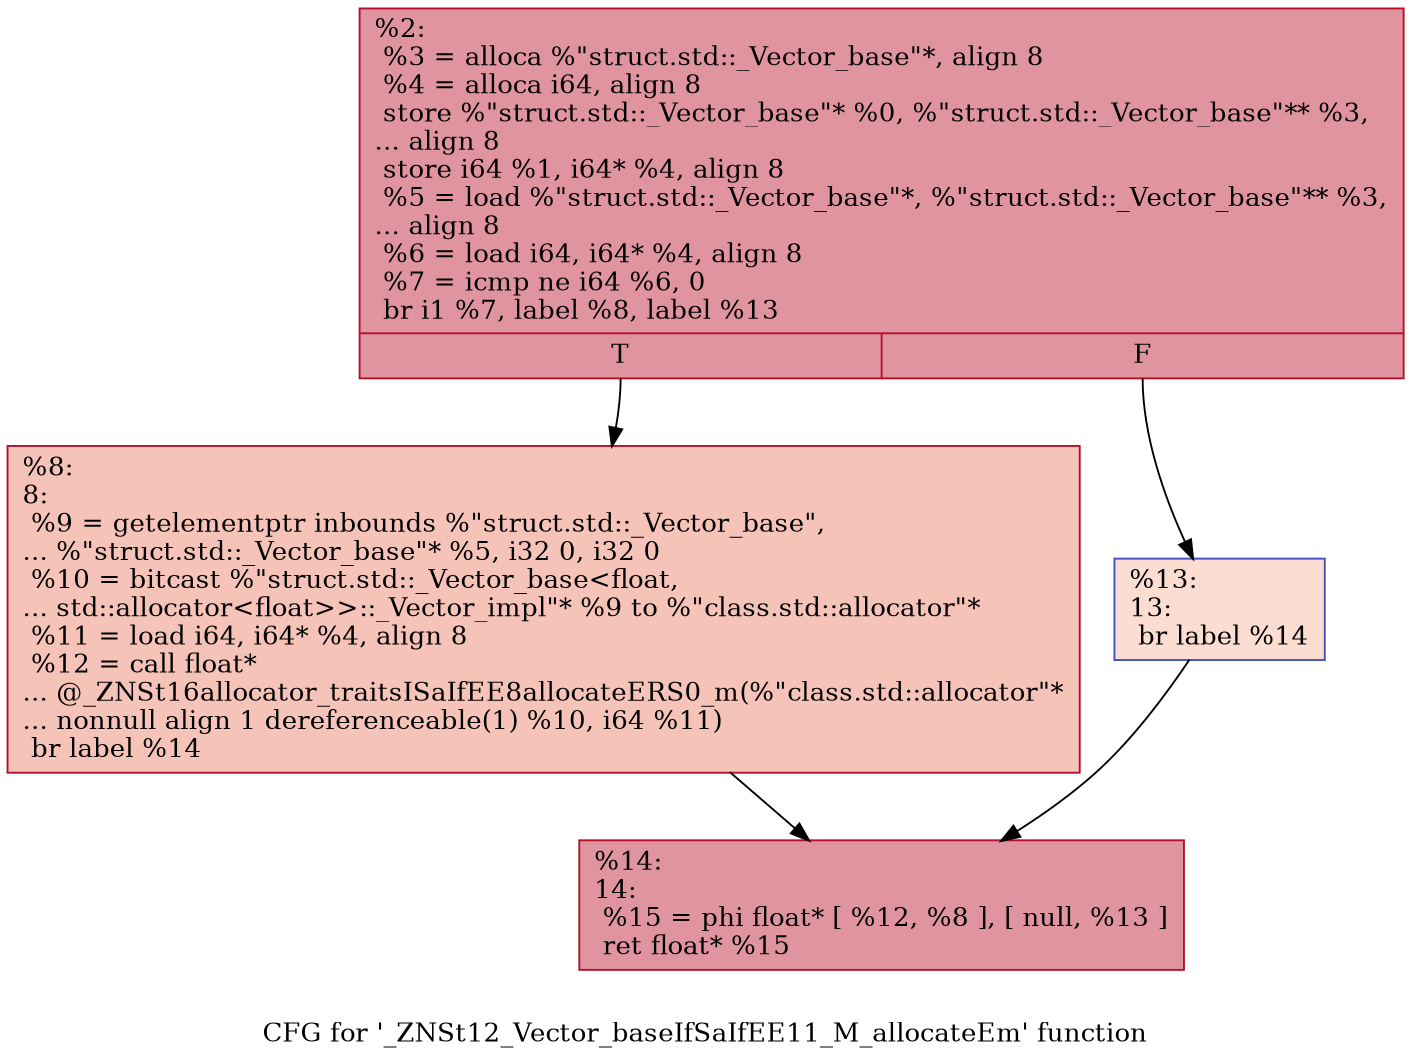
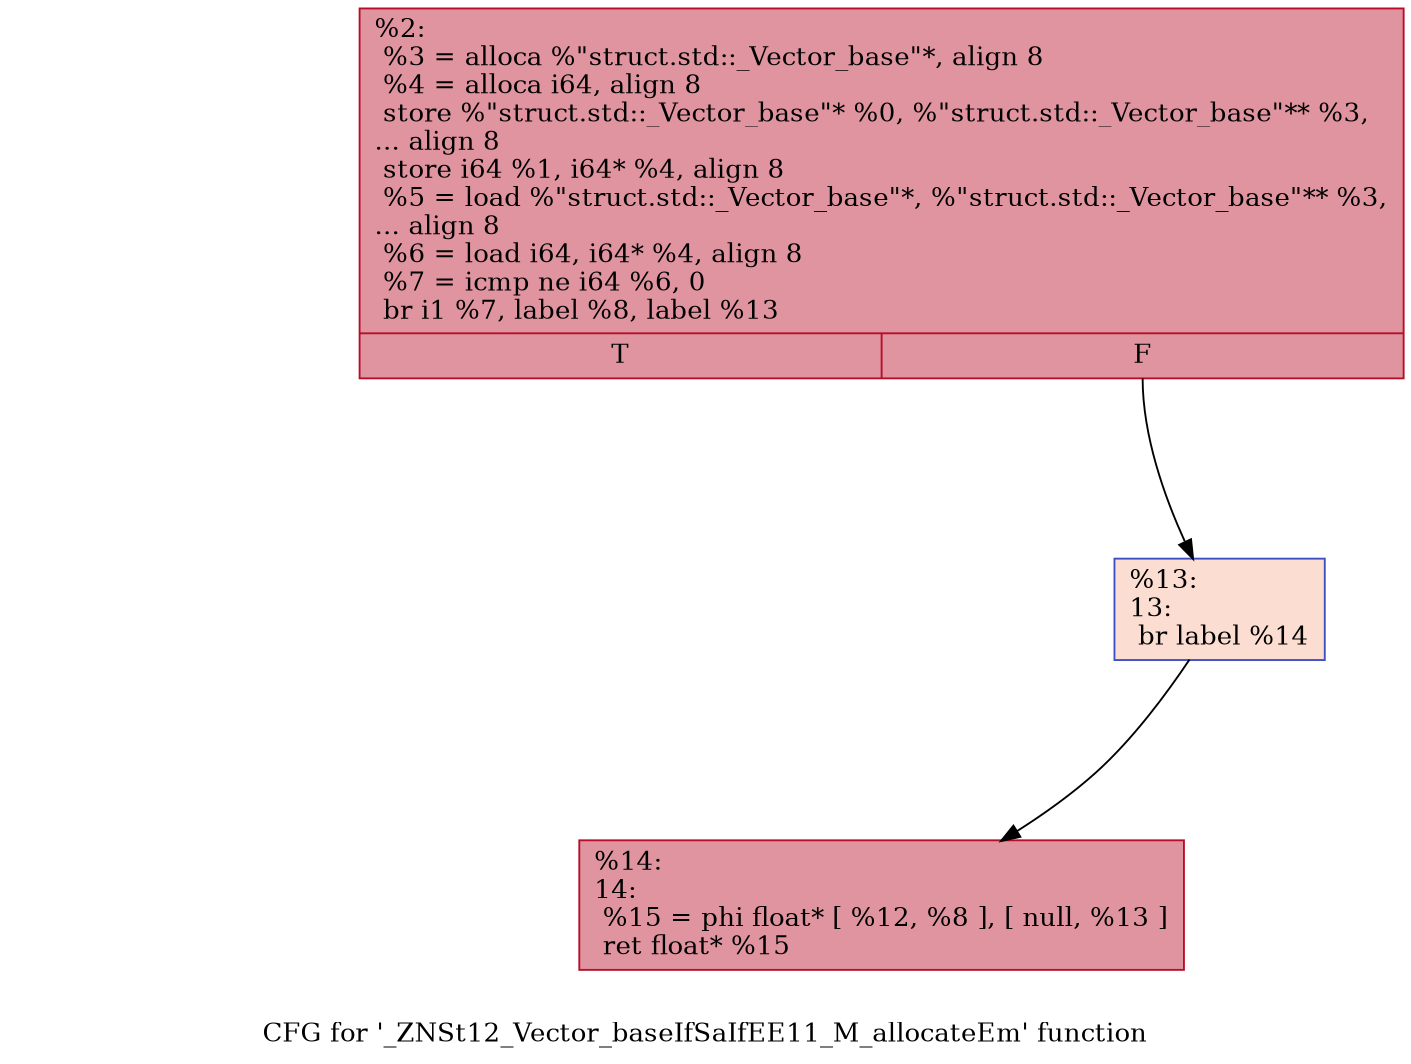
(544, 609) -> none
